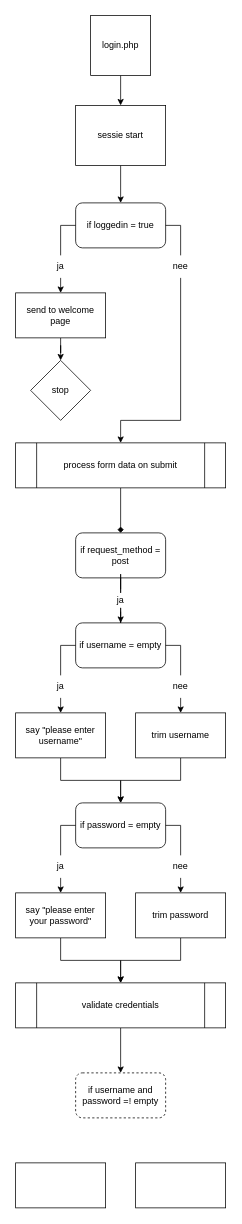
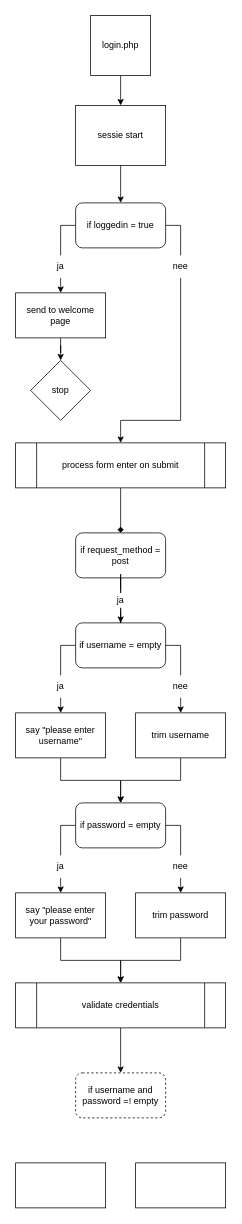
(120, 465) -> (120, 465)
